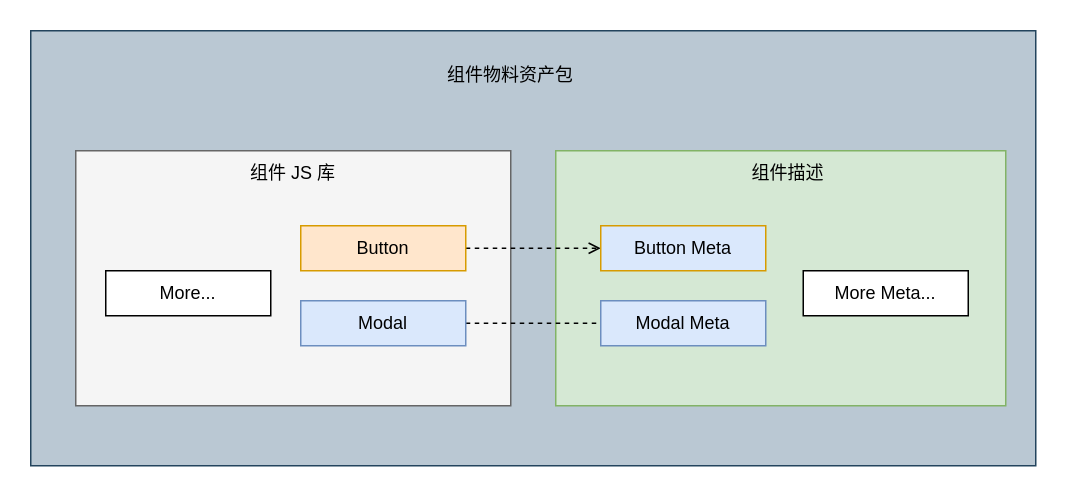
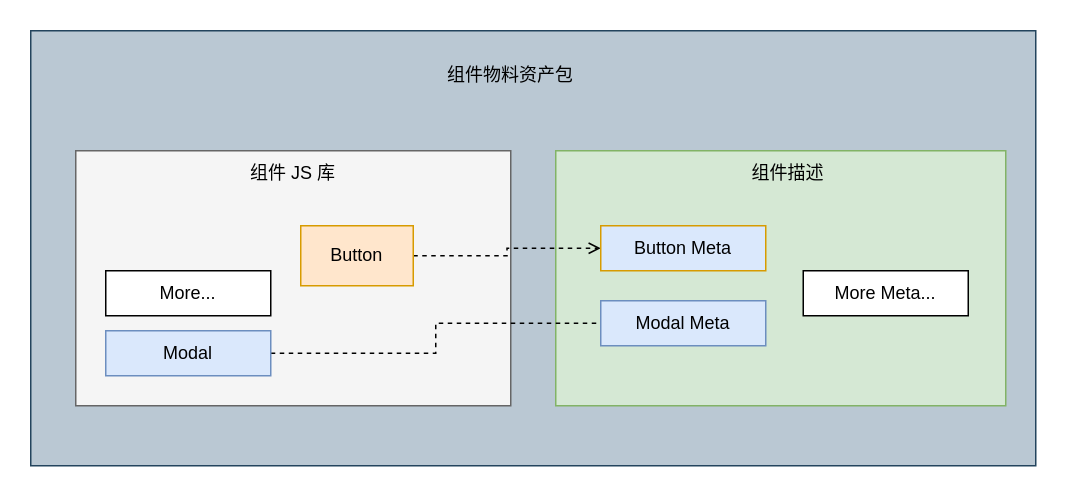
(383, 248) -> (357, 256)
(383, 323) -> (188, 353)
